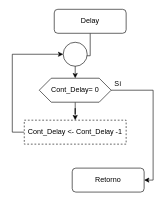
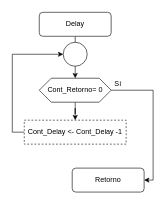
(90, 21) -> (75, 24)
(75, 90) -> (75, 90)
